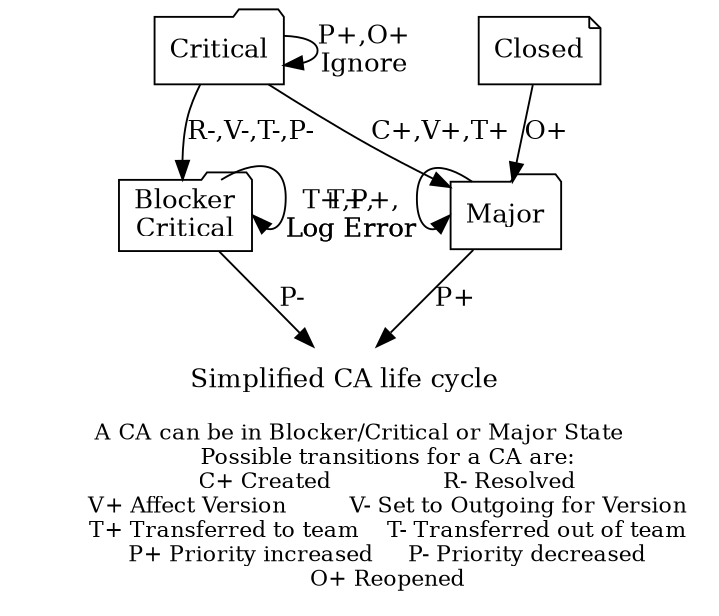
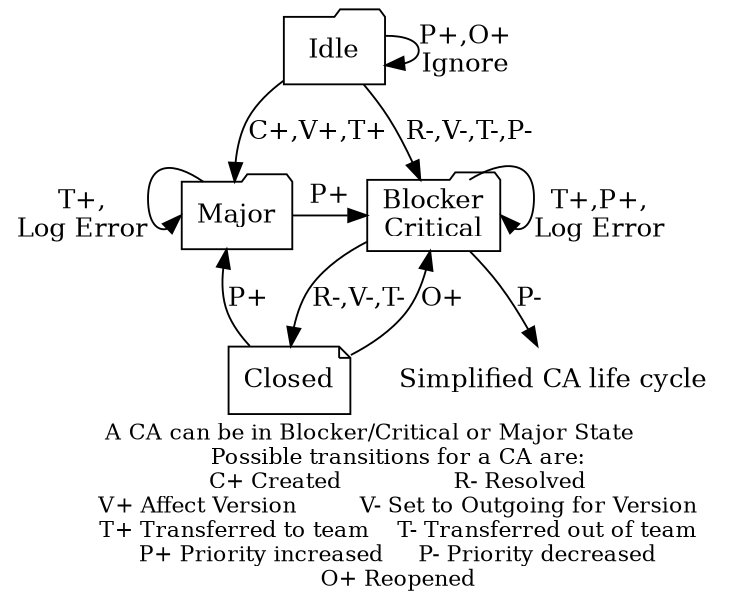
(219, 51) -> (334, 51)
(547, 132) -> (248, 299)
none -> (320, 276)
(432, 291) -> (320, 215)
none -> (399, 321)
